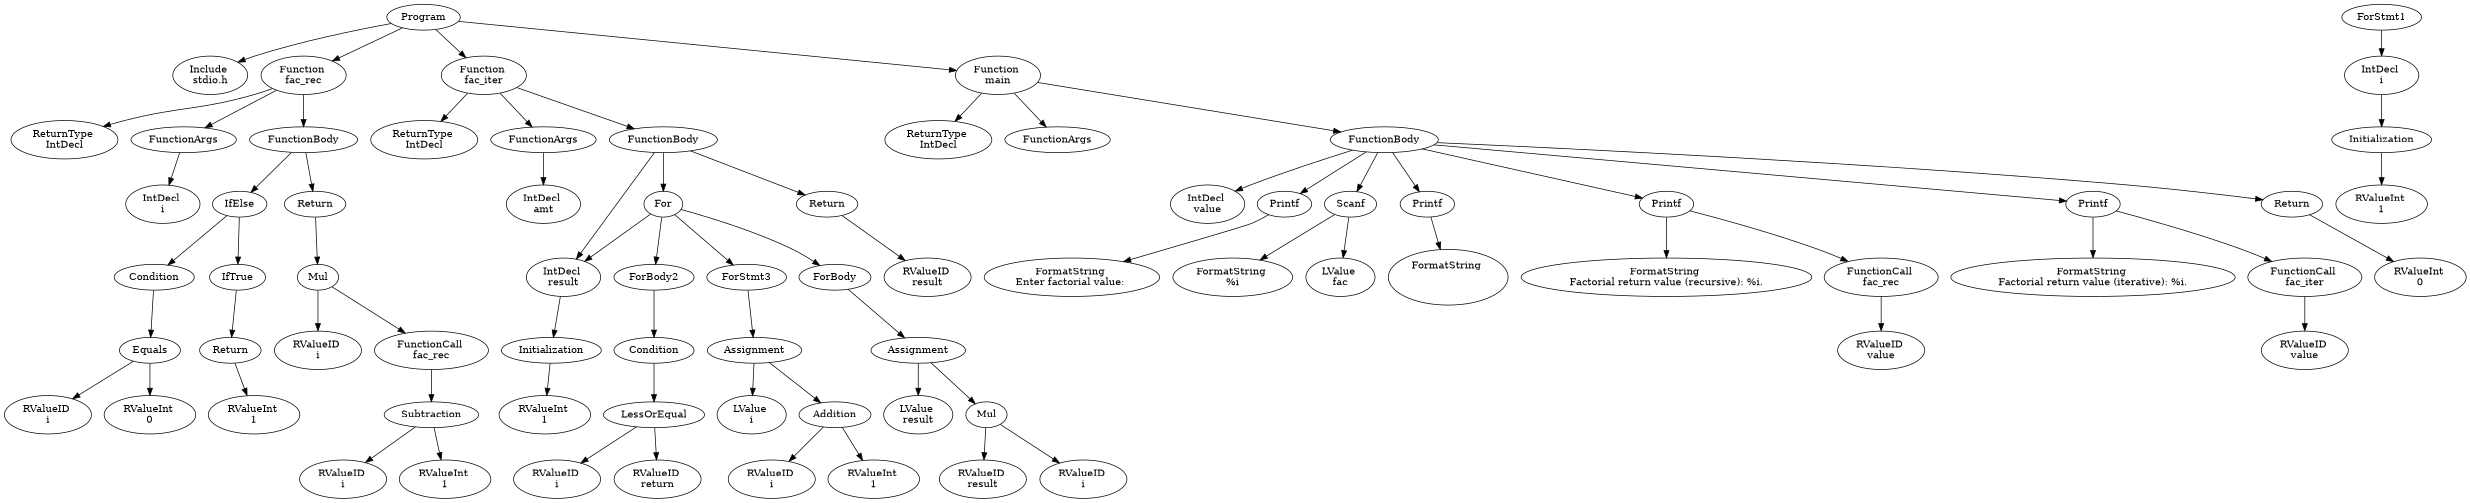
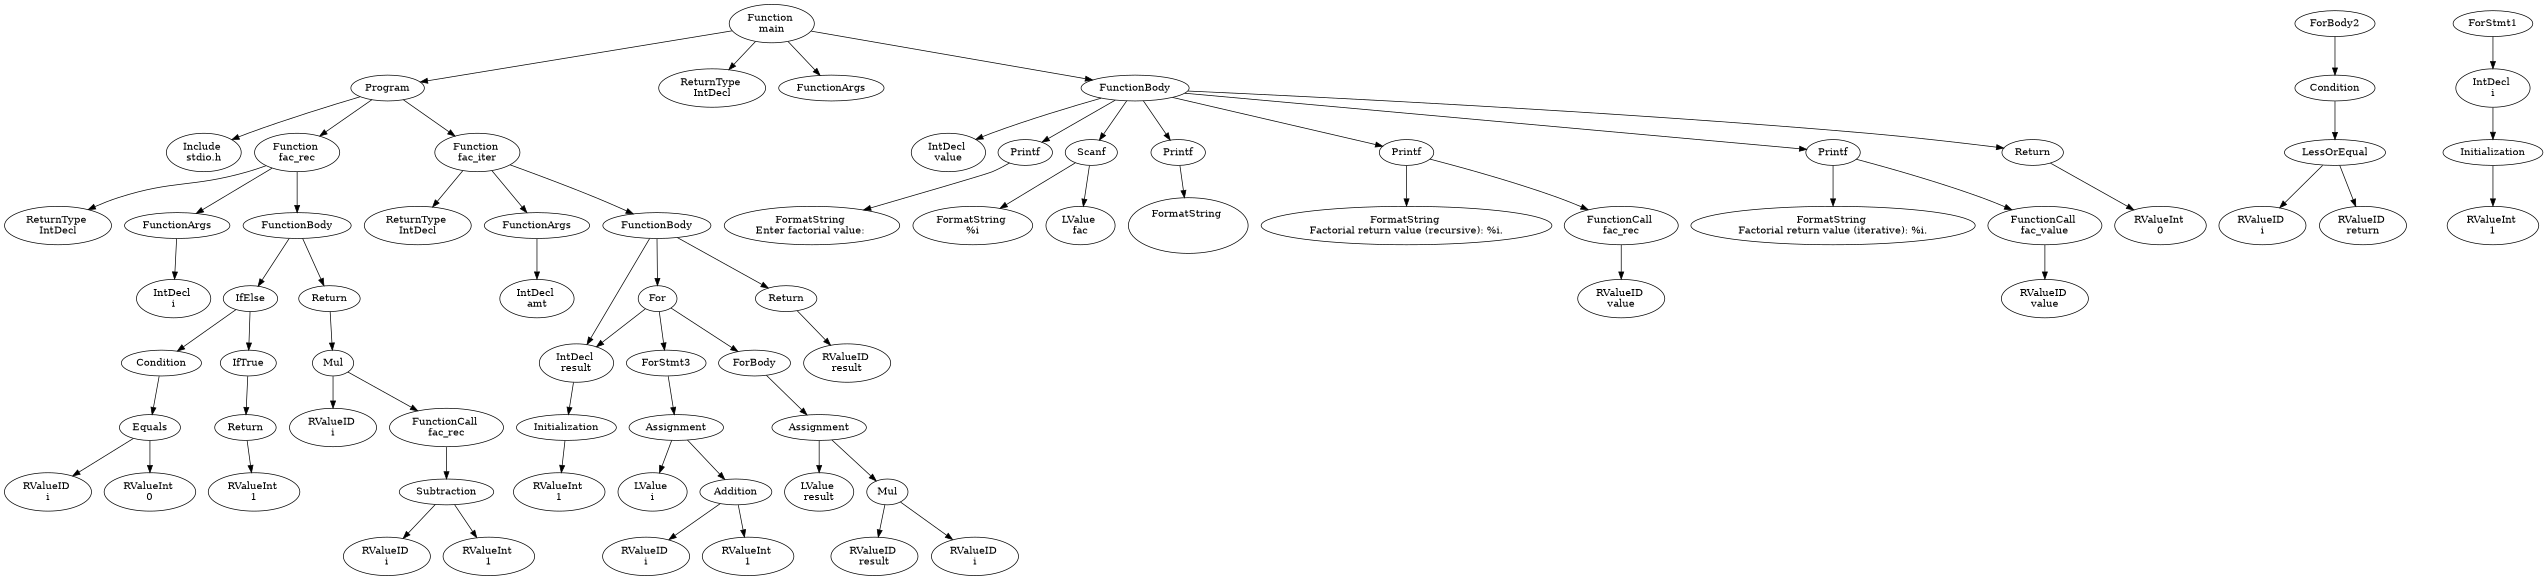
(704, 46) -> (580, 56)
(659, 237) -> none
(2305, 277) -> (2045, 226)
